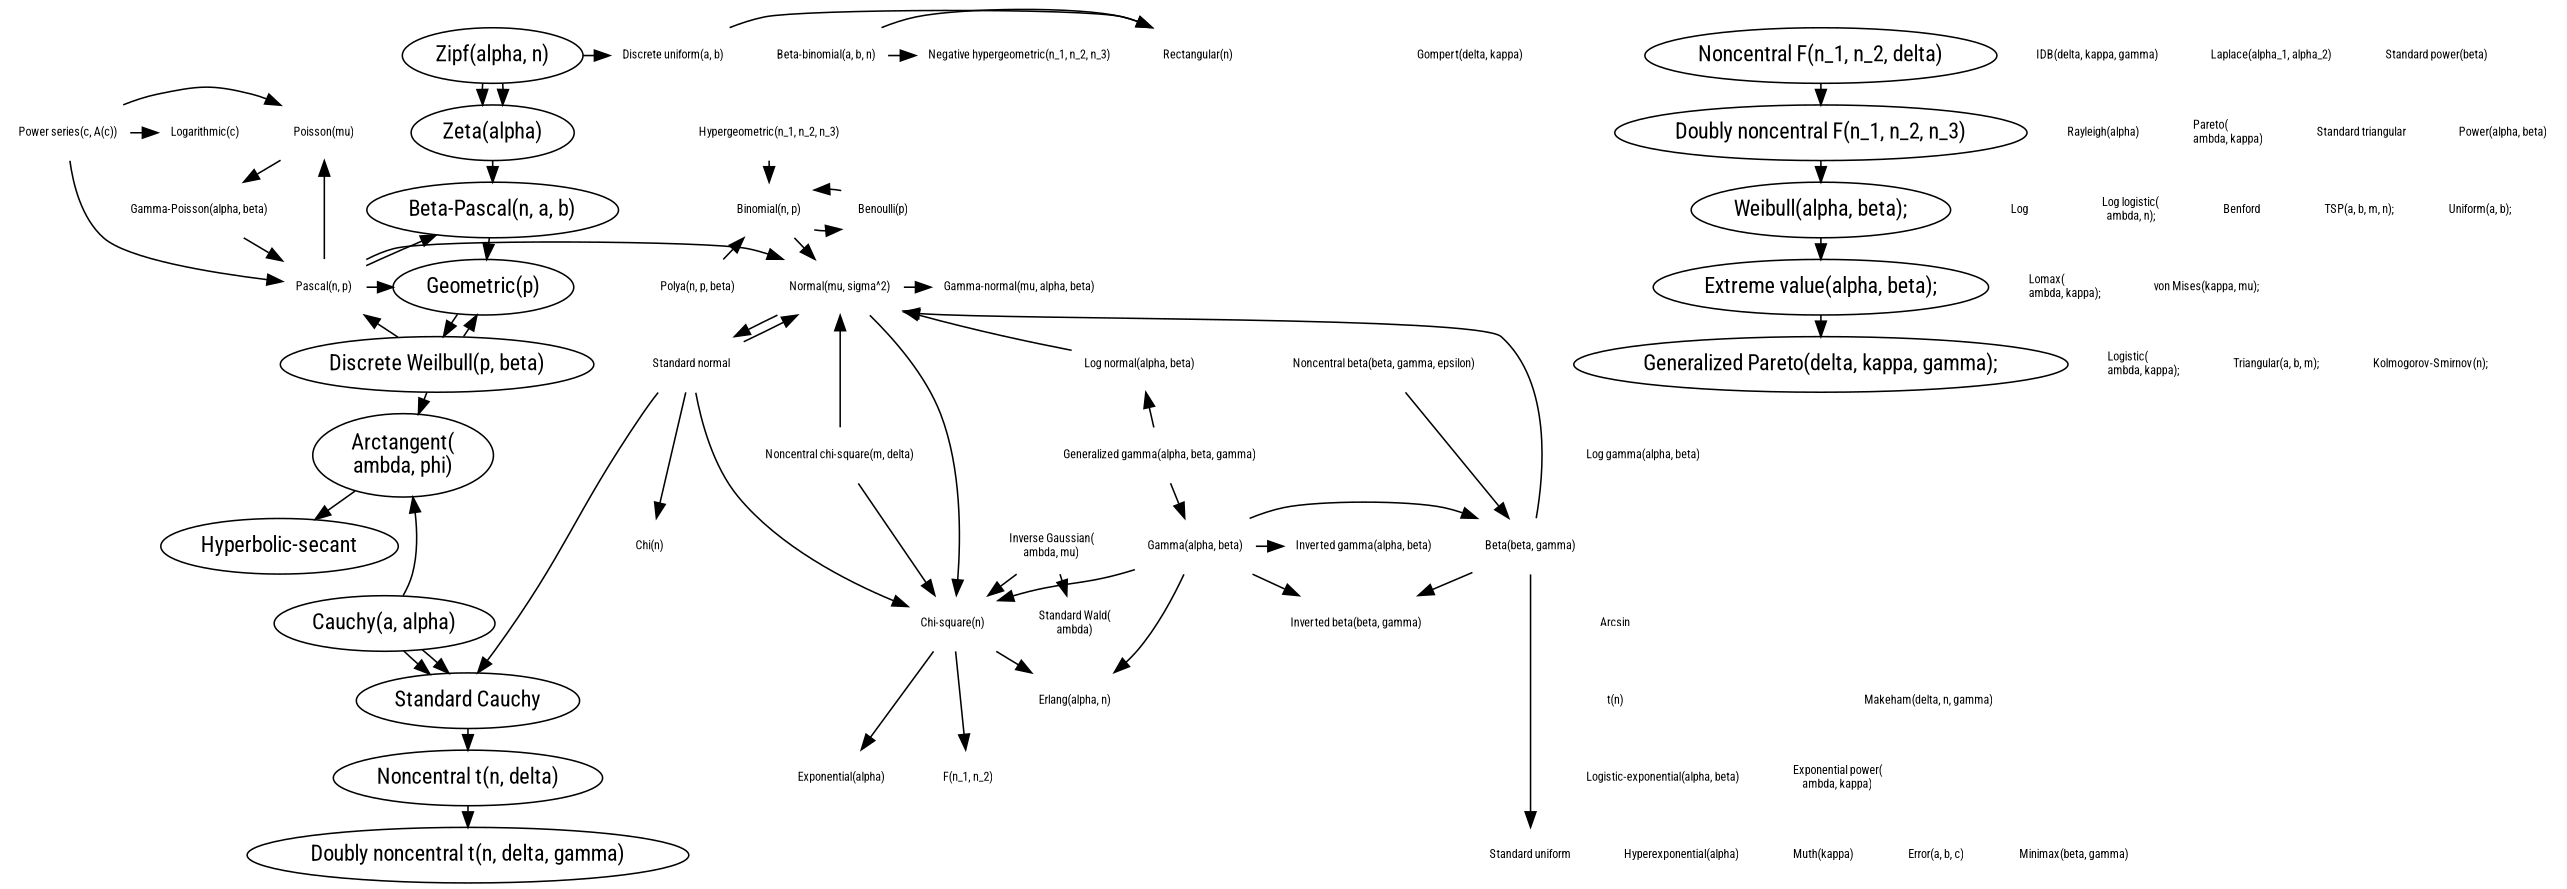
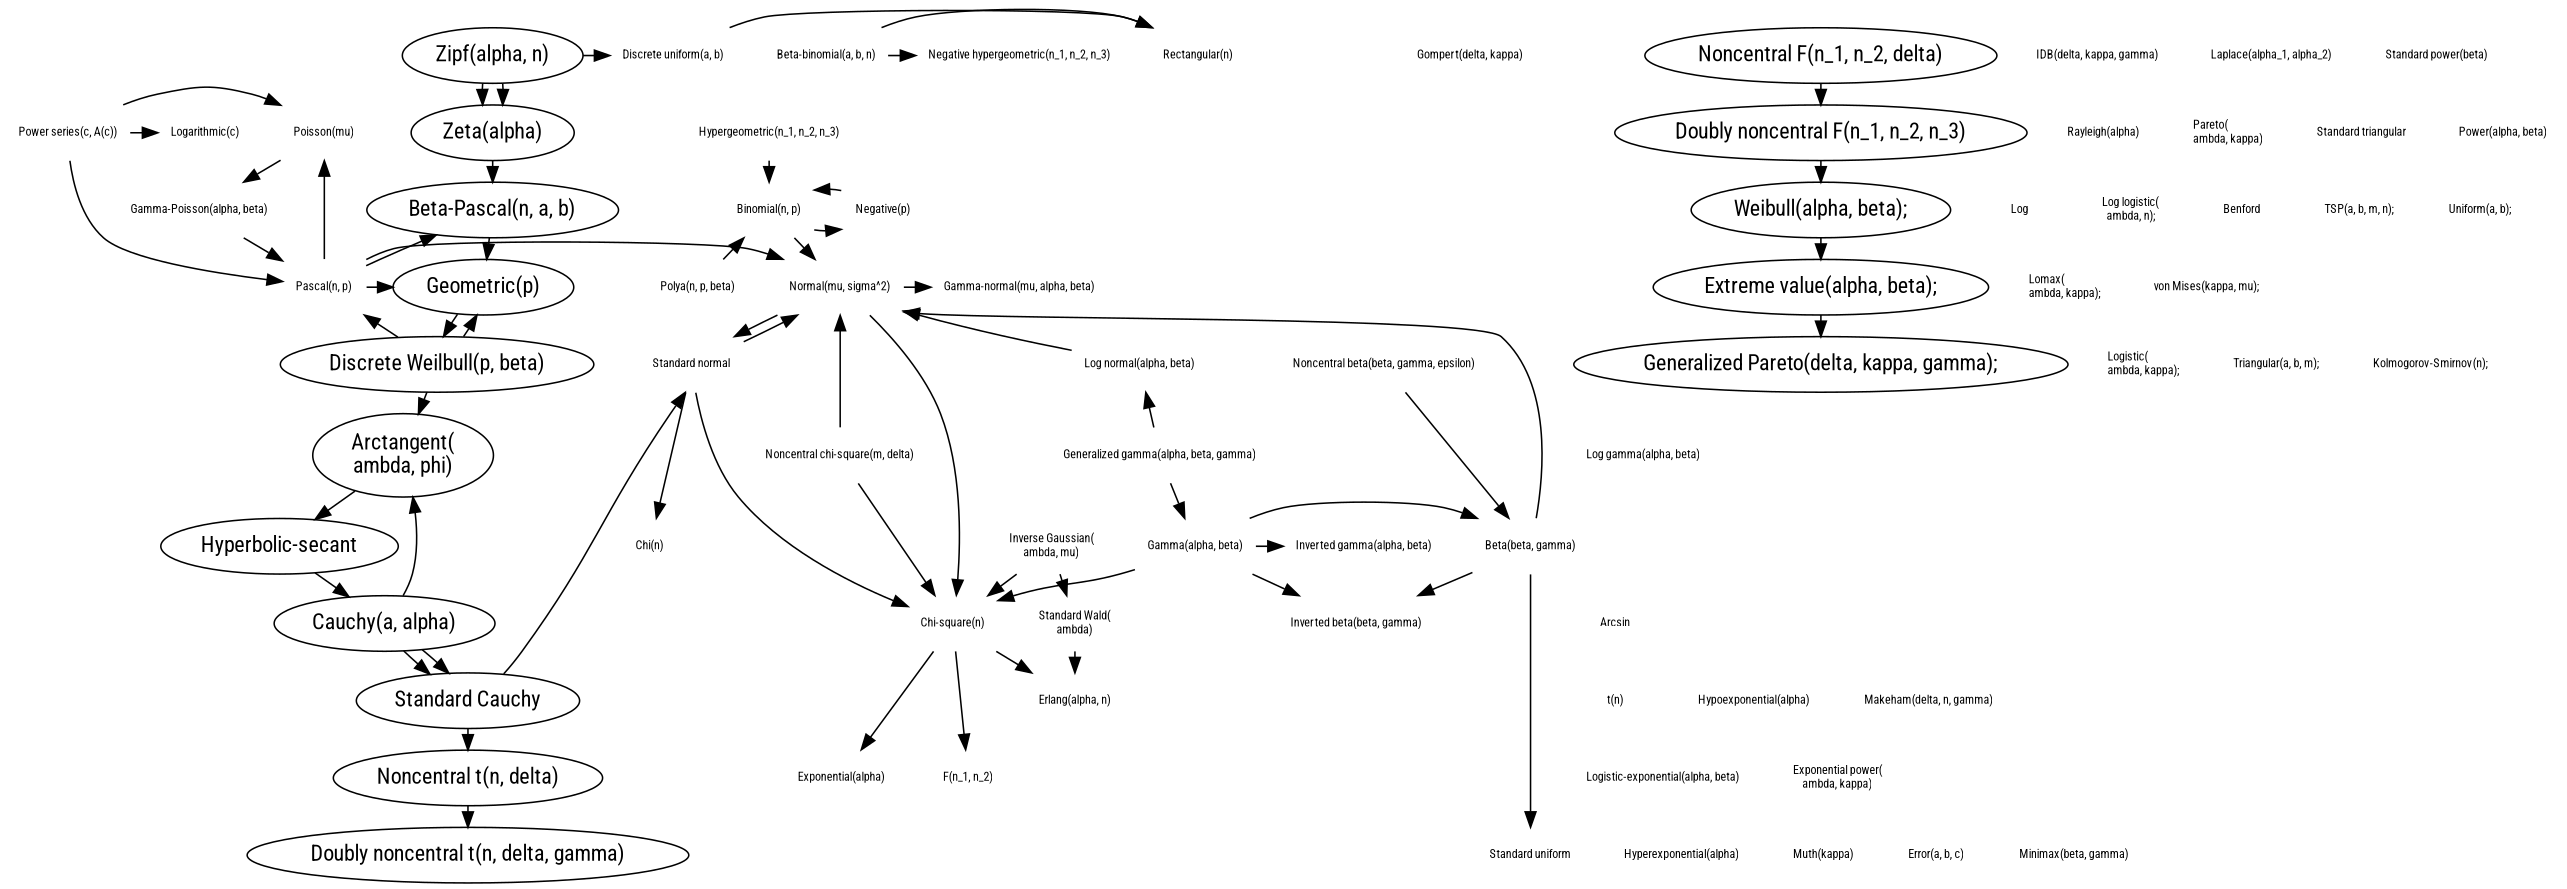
(883, 210) -> (883, 210)
(573, 527) -> (593, 542)
none -> (326, 580)
(1159, 621) -> (1075, 654)
none -> (1754, 701)
